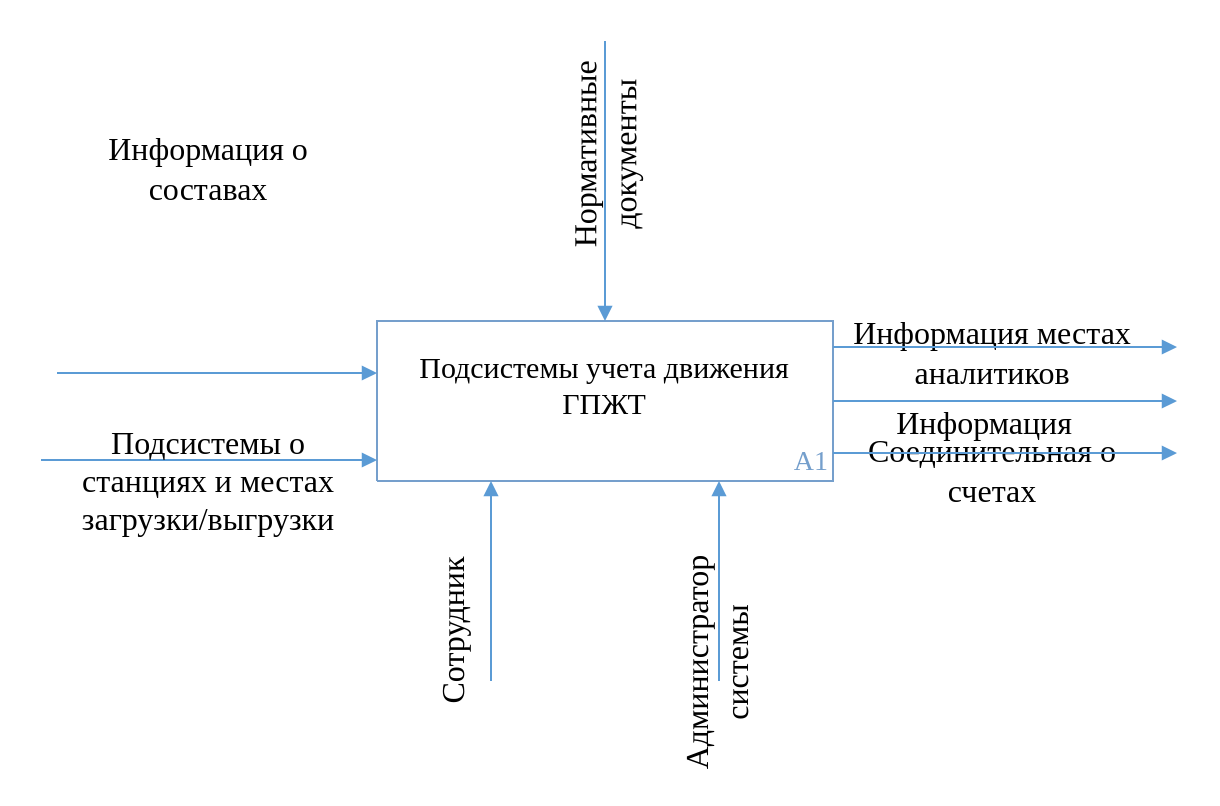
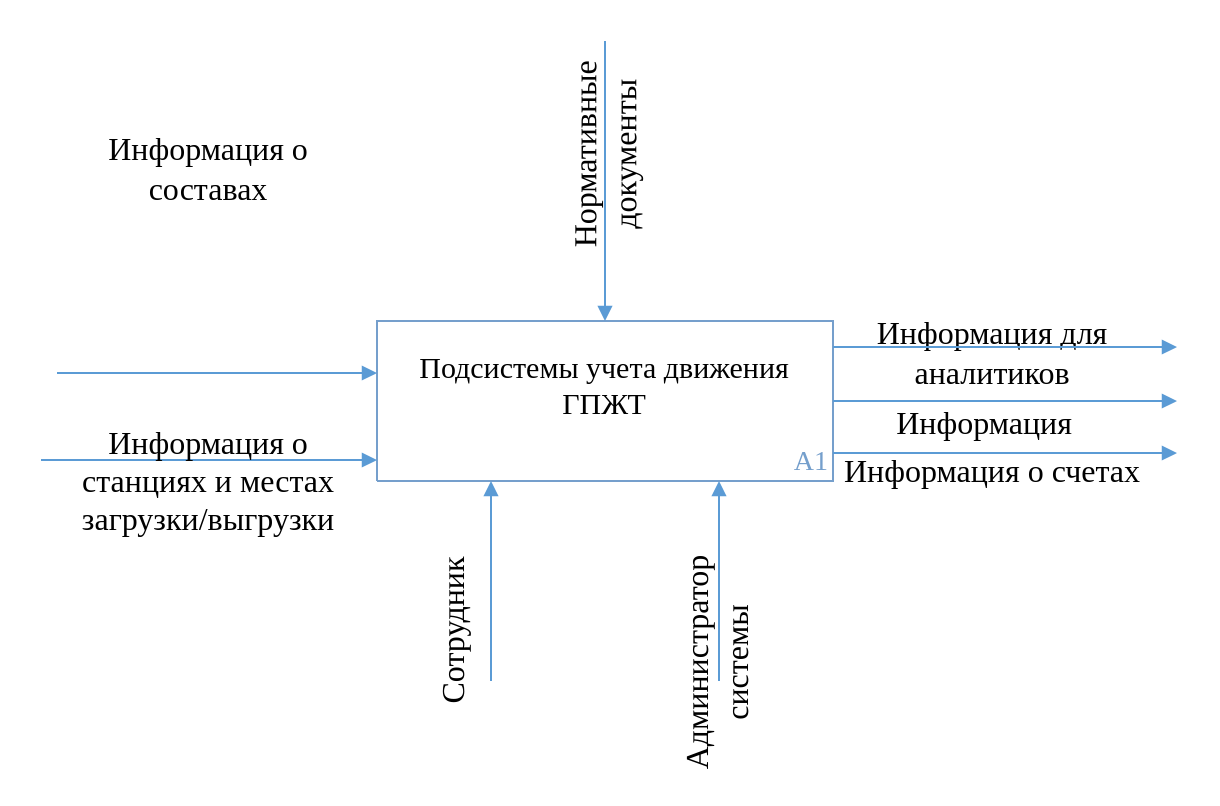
(993, 353) -> (993, 353)
(993, 471) -> (993, 471)
(209, 481) -> (209, 481)
